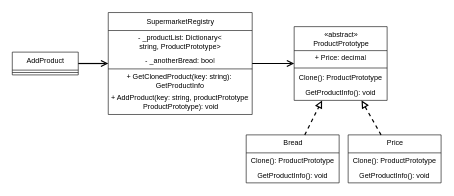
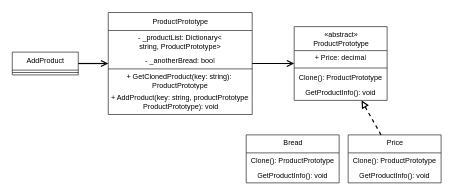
(181, 21) -> (181, 21)
(180, 81) -> (180, 81)
(312, 121) -> none
